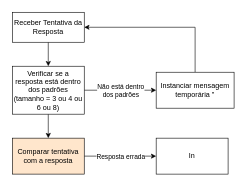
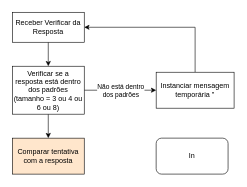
(48, 27) -> (48, 27)
(123, 156) -> none
(192, 156) -> (192, 156)
